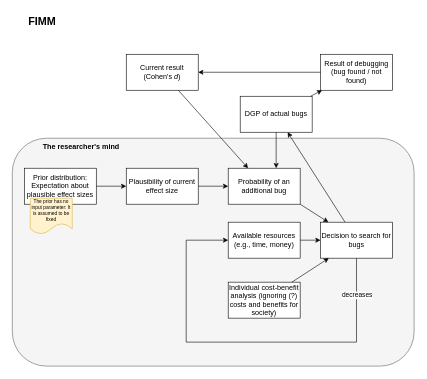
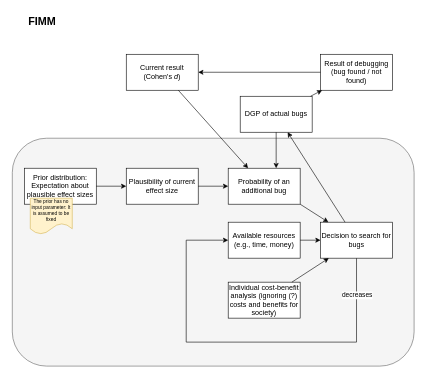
(81, 147) -> none
